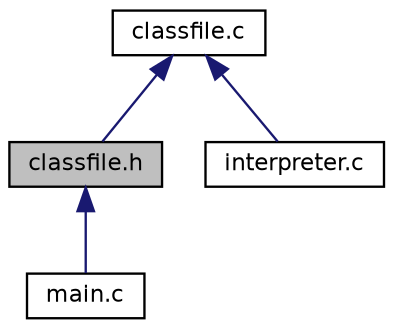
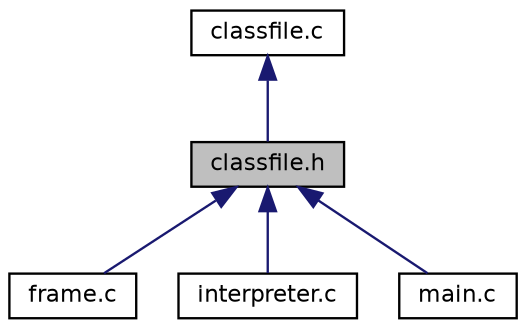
(250, 108) -> (268, 242)
none -> (73, 296)
